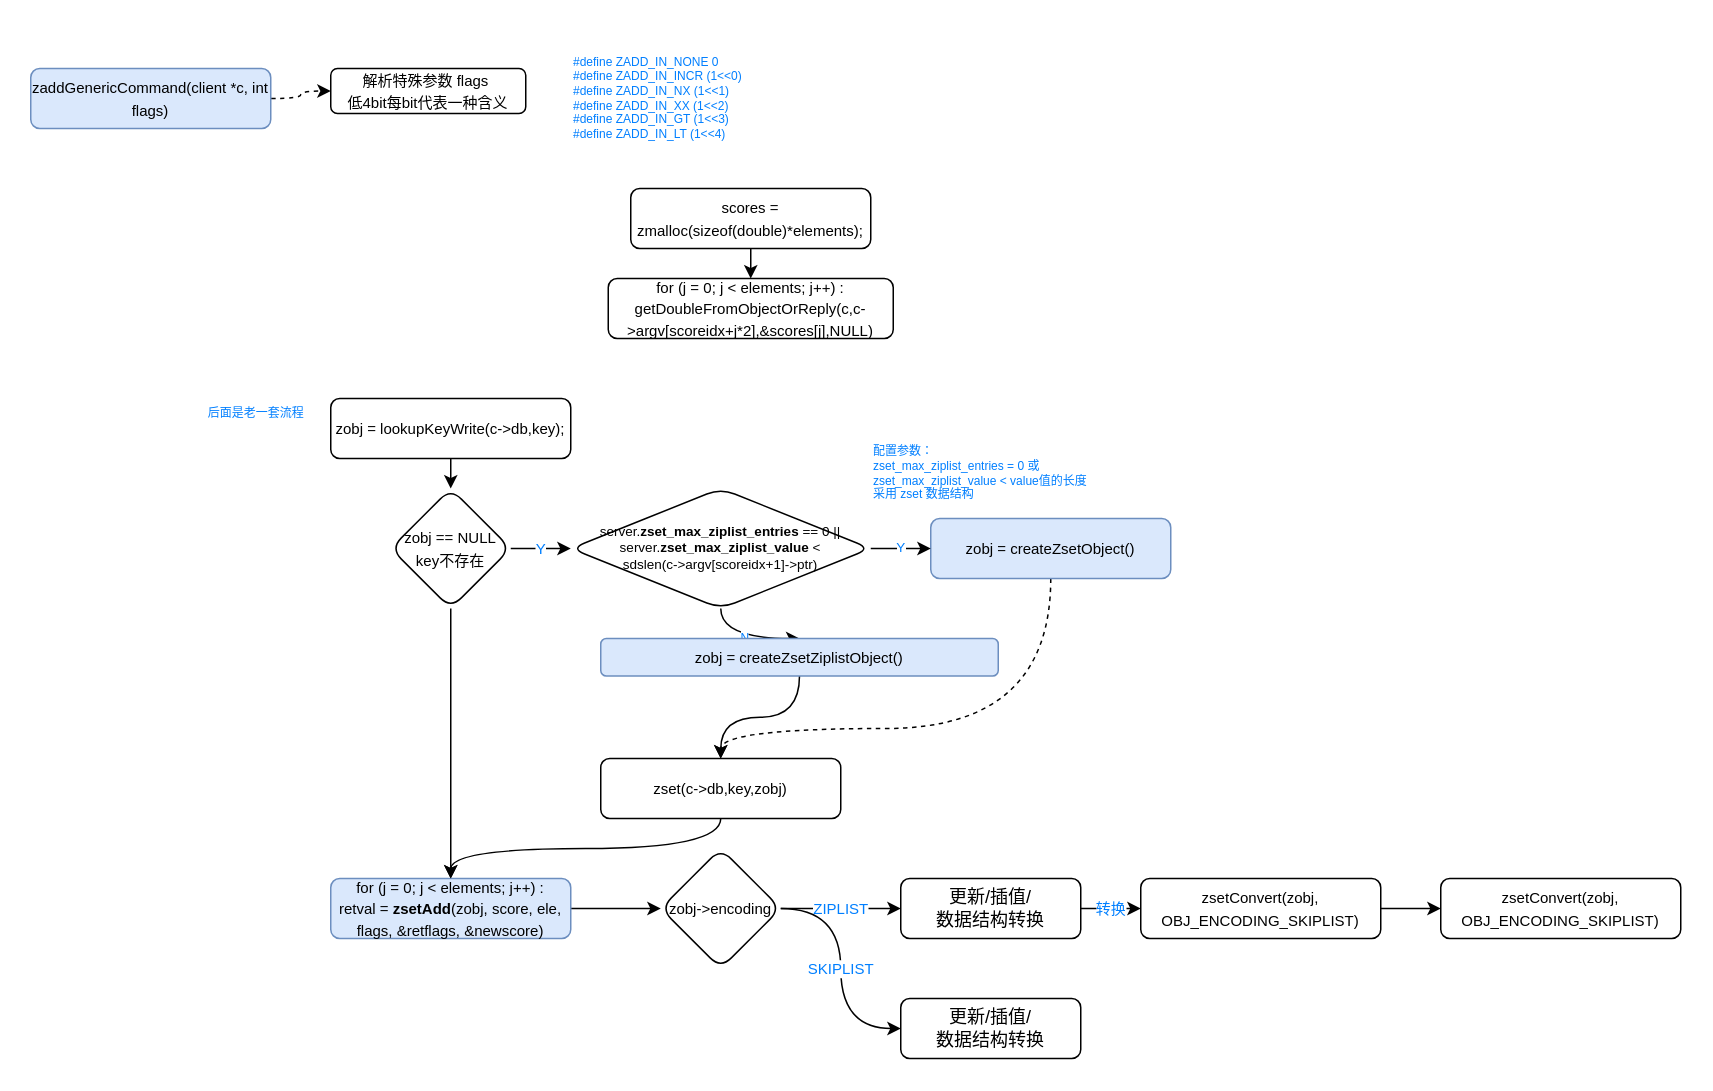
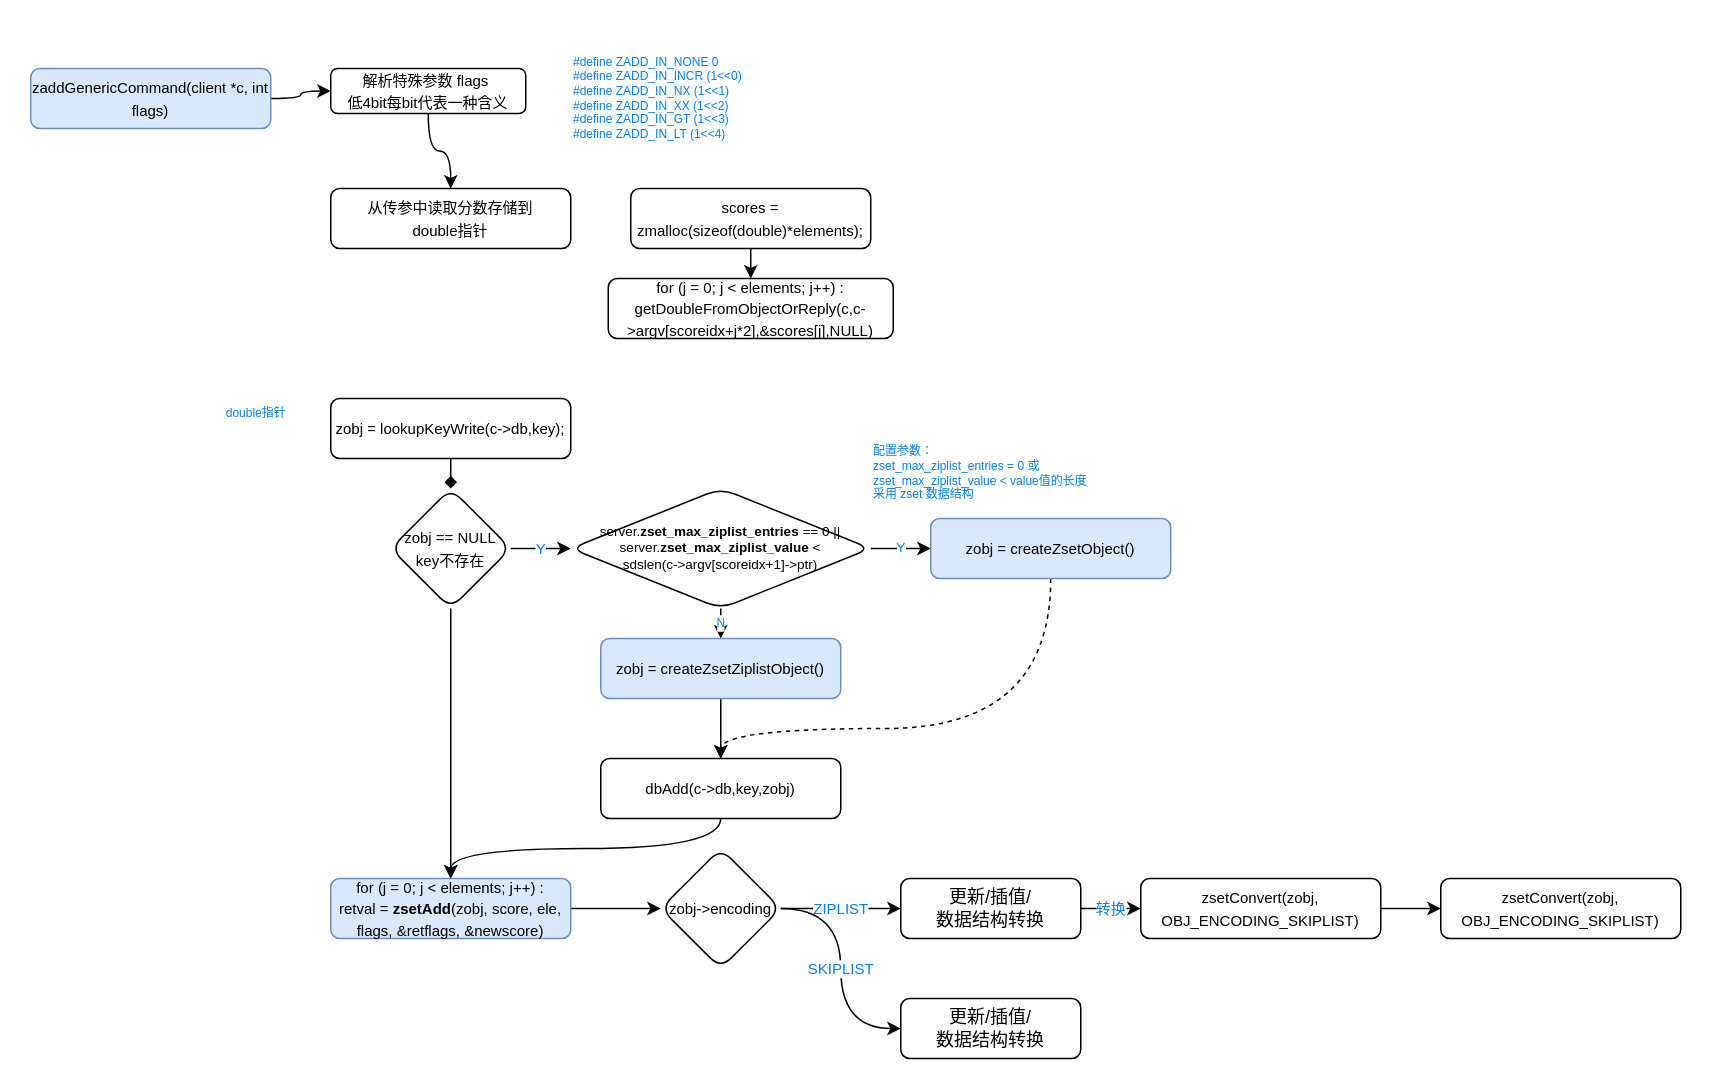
(298, 96) -> (298, 96)
none -> (435, 148)
none -> (451, 218)
(257, 413) -> (257, 413)
(451, 476) -> (451, 476)
(800, 657) -> (721, 668)
(721, 788) -> (721, 788)
